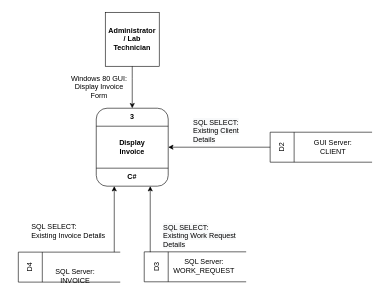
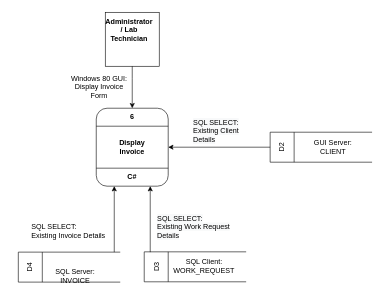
(132, 39) -> (129, 30)
(132, 117) -> (132, 117)
(207, 234) -> (201, 225)
(204, 267) -> (204, 267)
